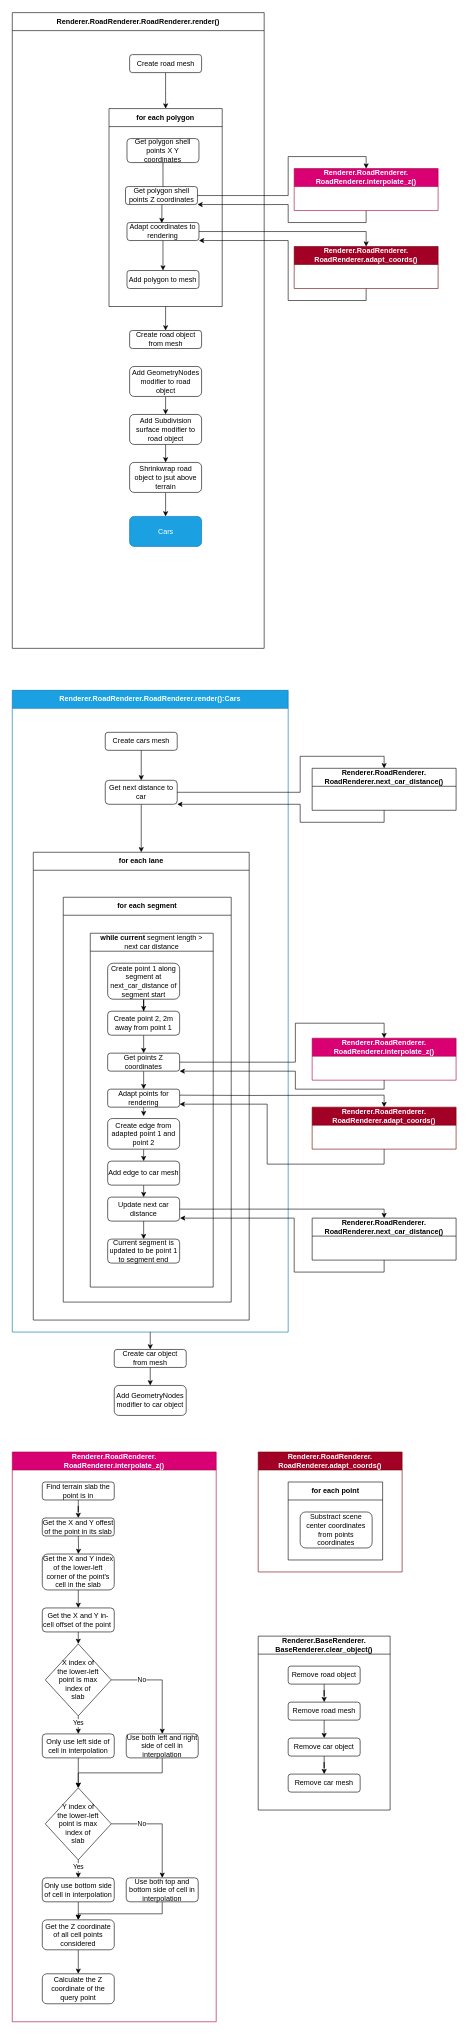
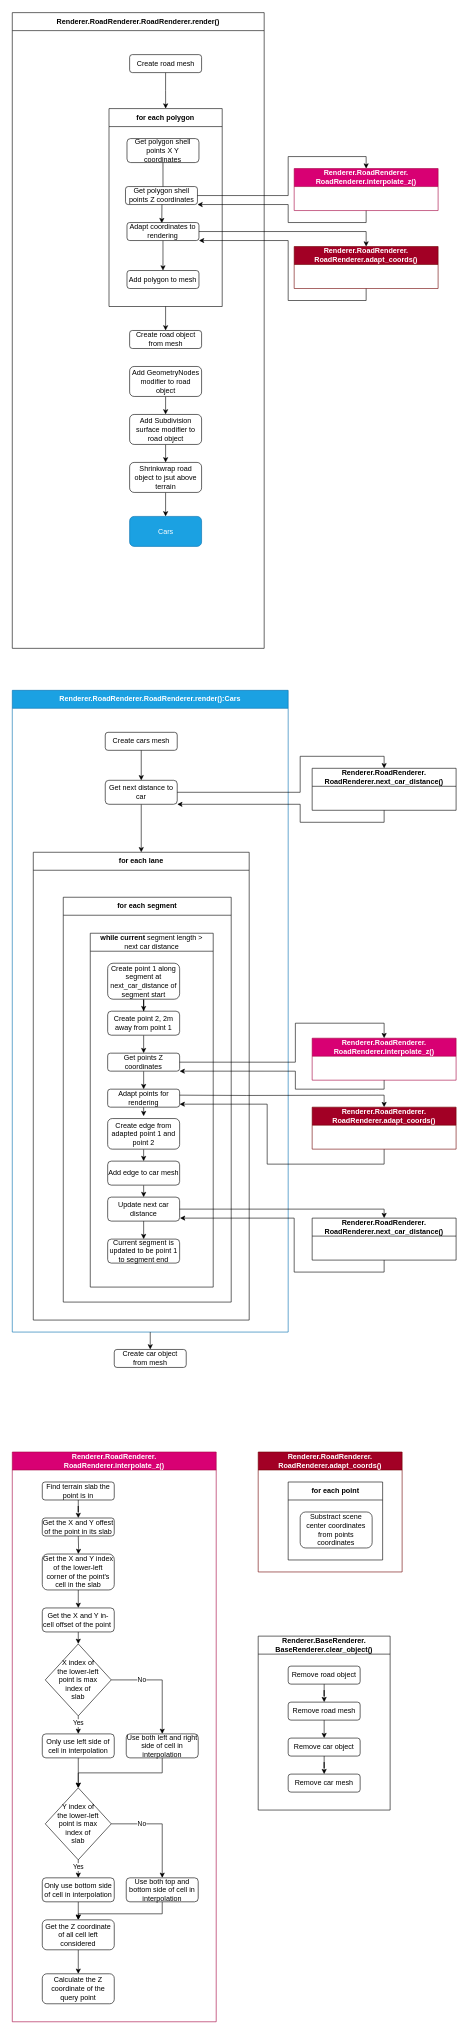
(150, 1380) -> none
(150, 1401) -> none
(78, 1935) -> (78, 1935)
